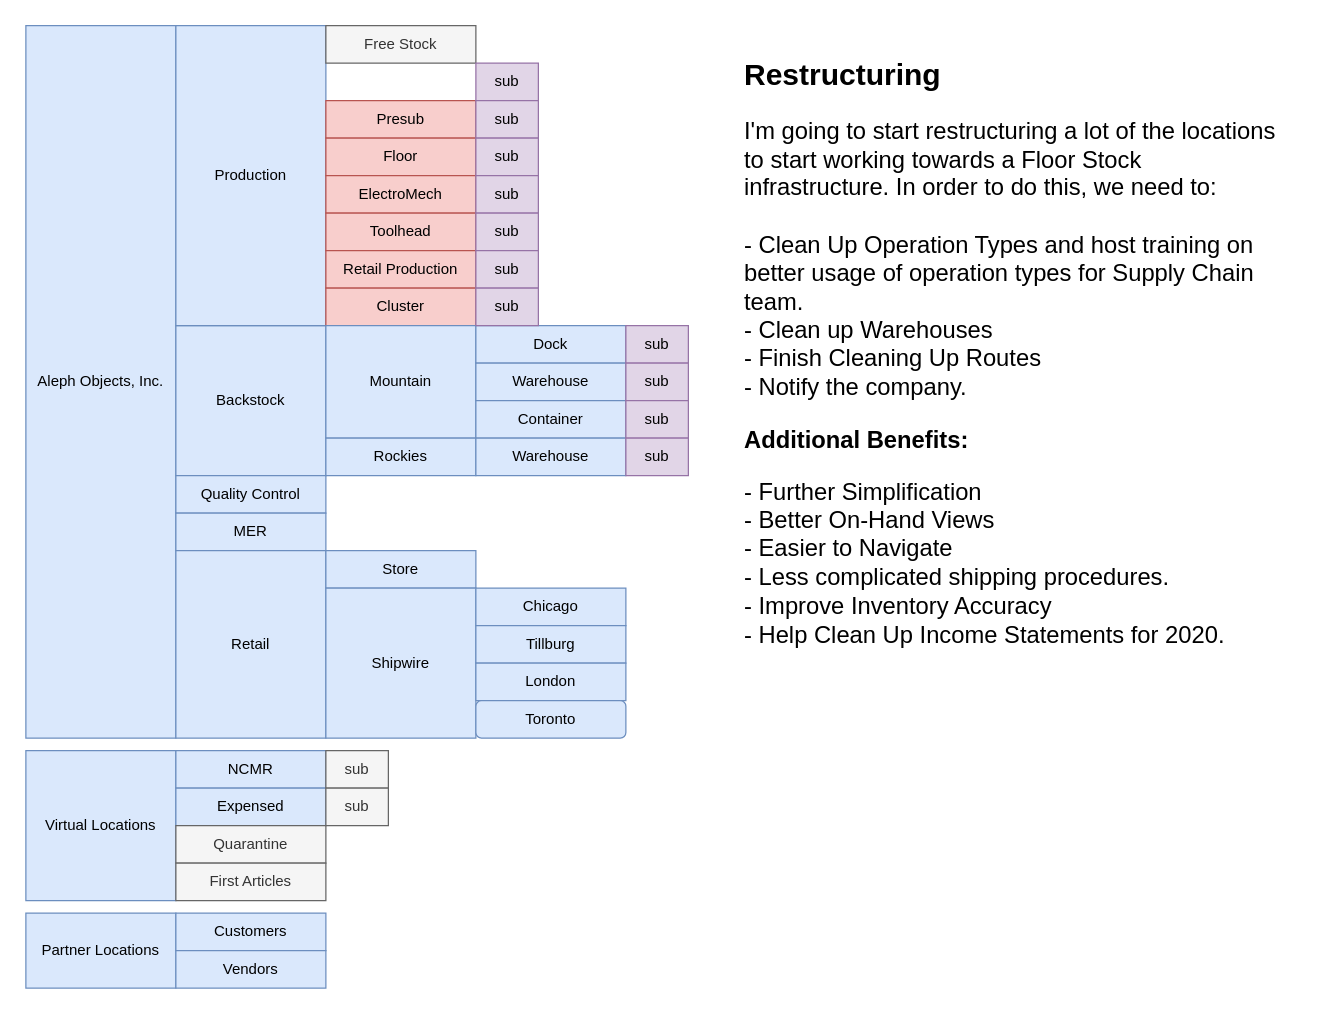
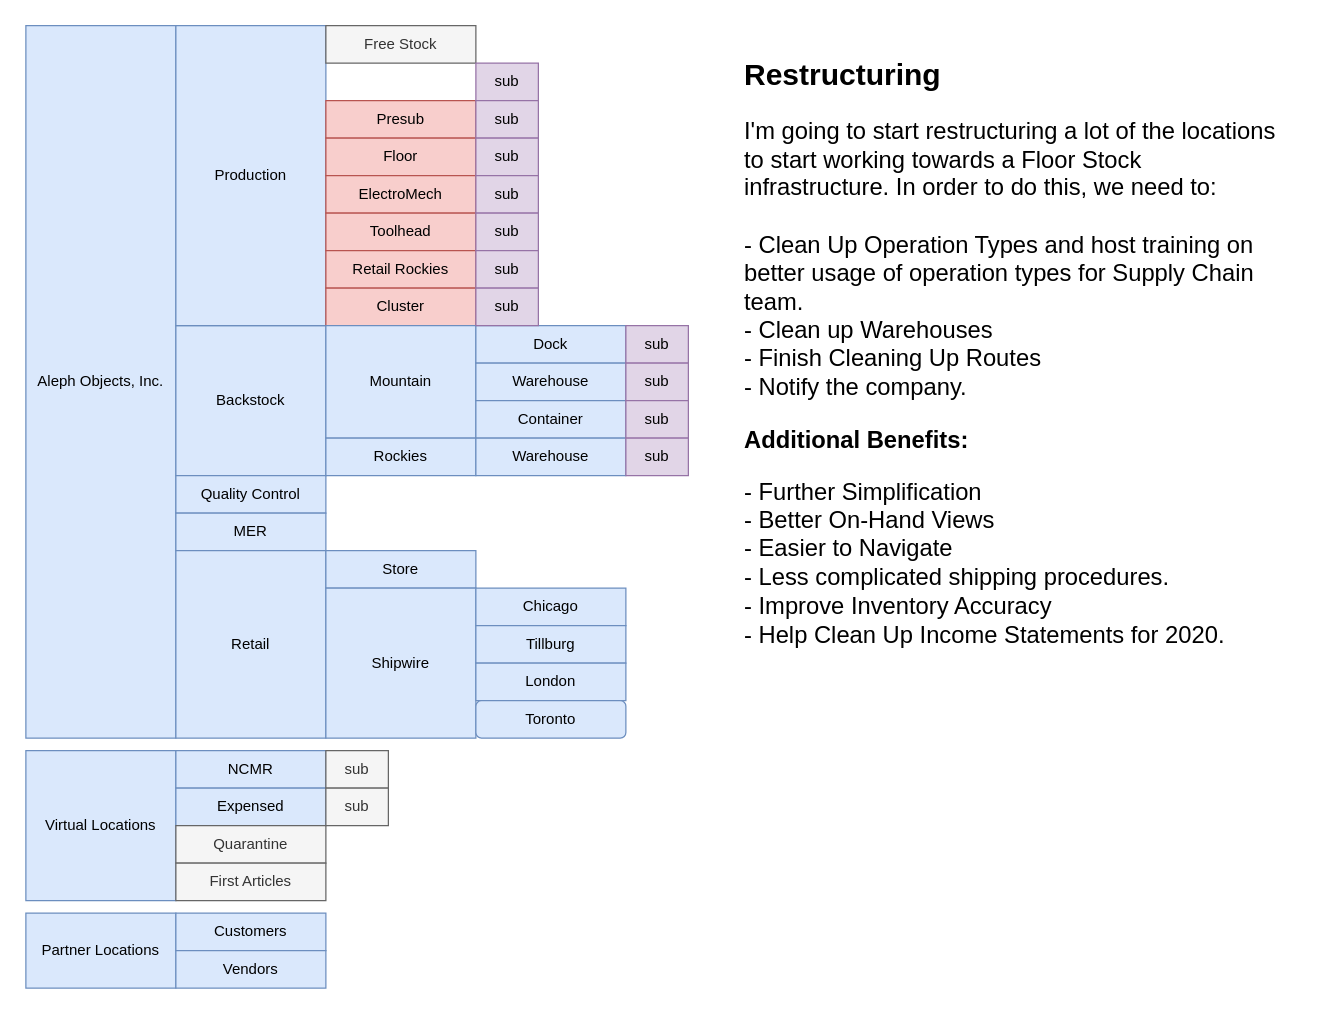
(401, 269) -> (401, 269)
